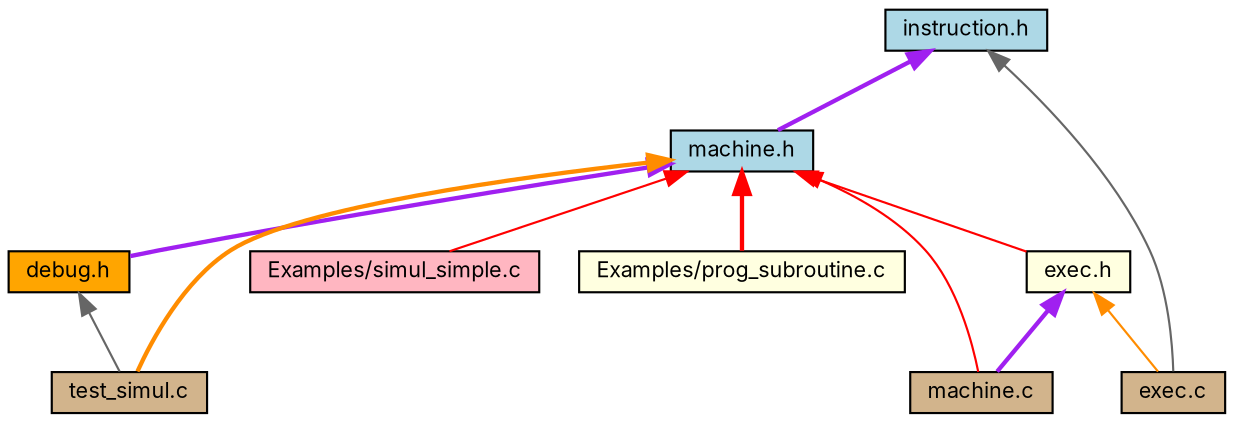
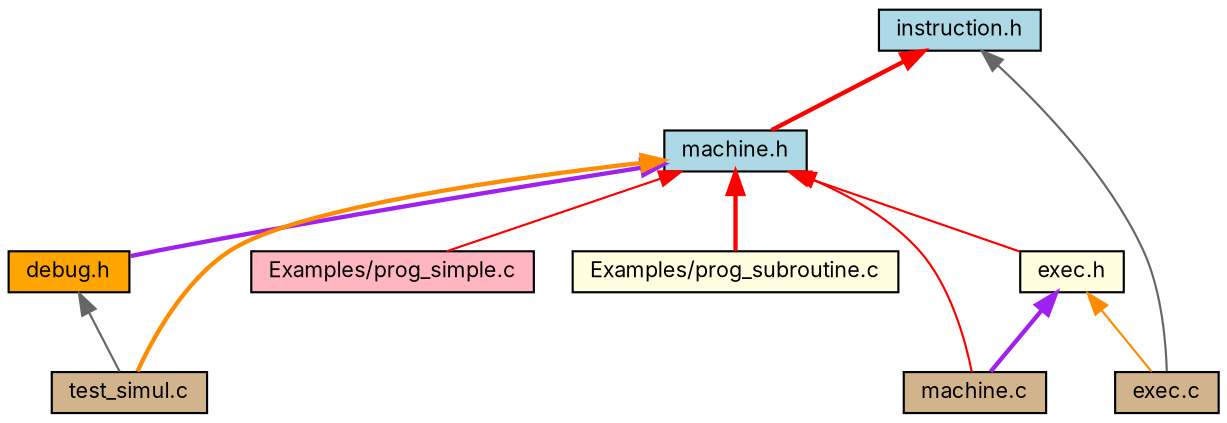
(844, 96) -> (838, 96)
(395, 272) -> (393, 272)
